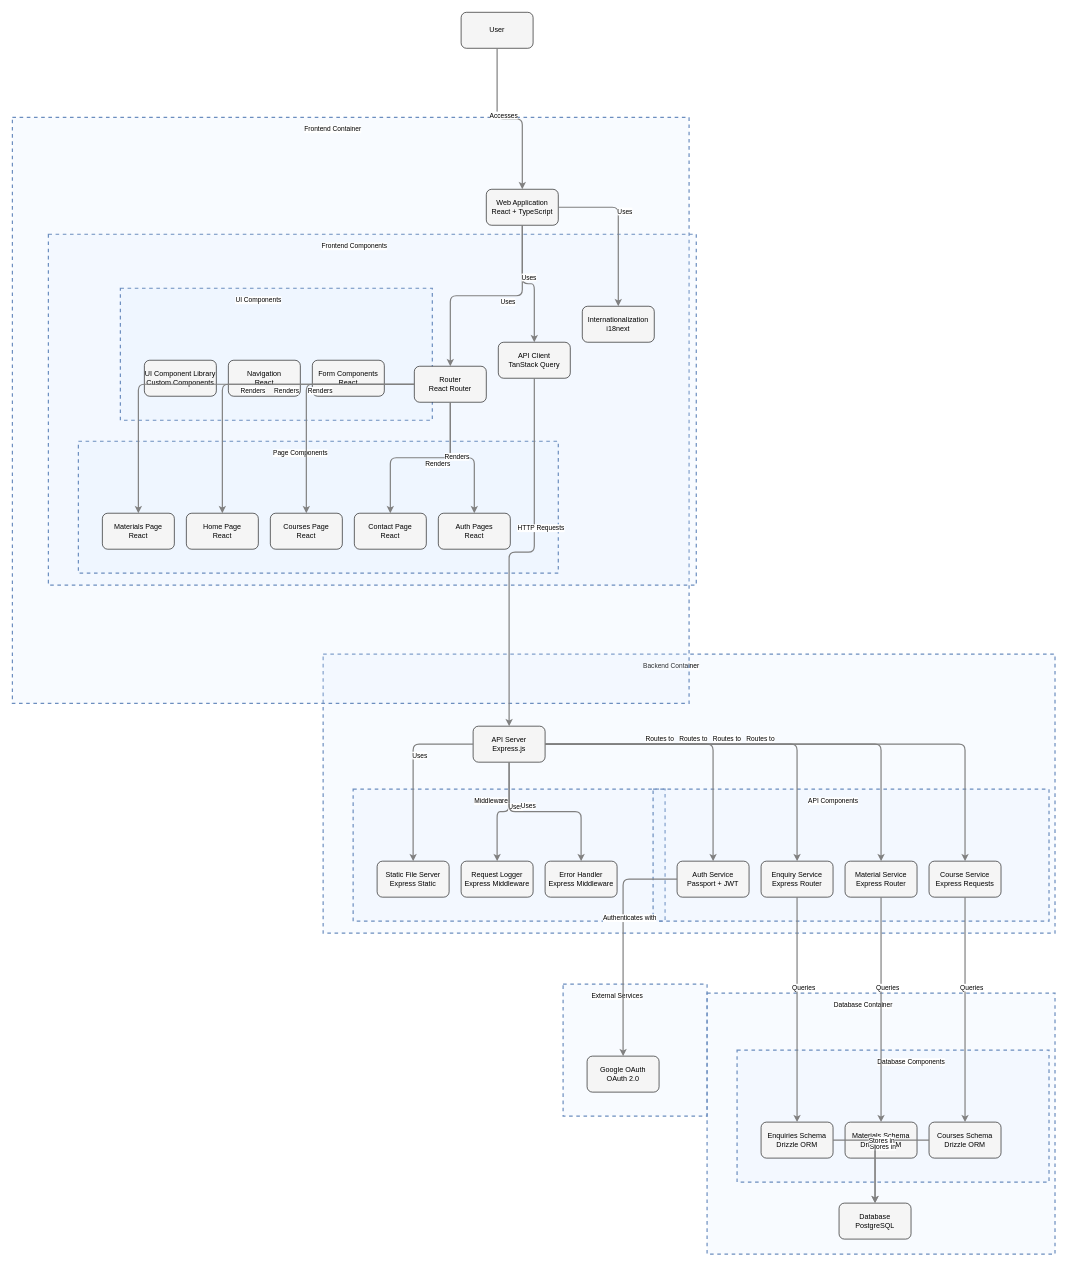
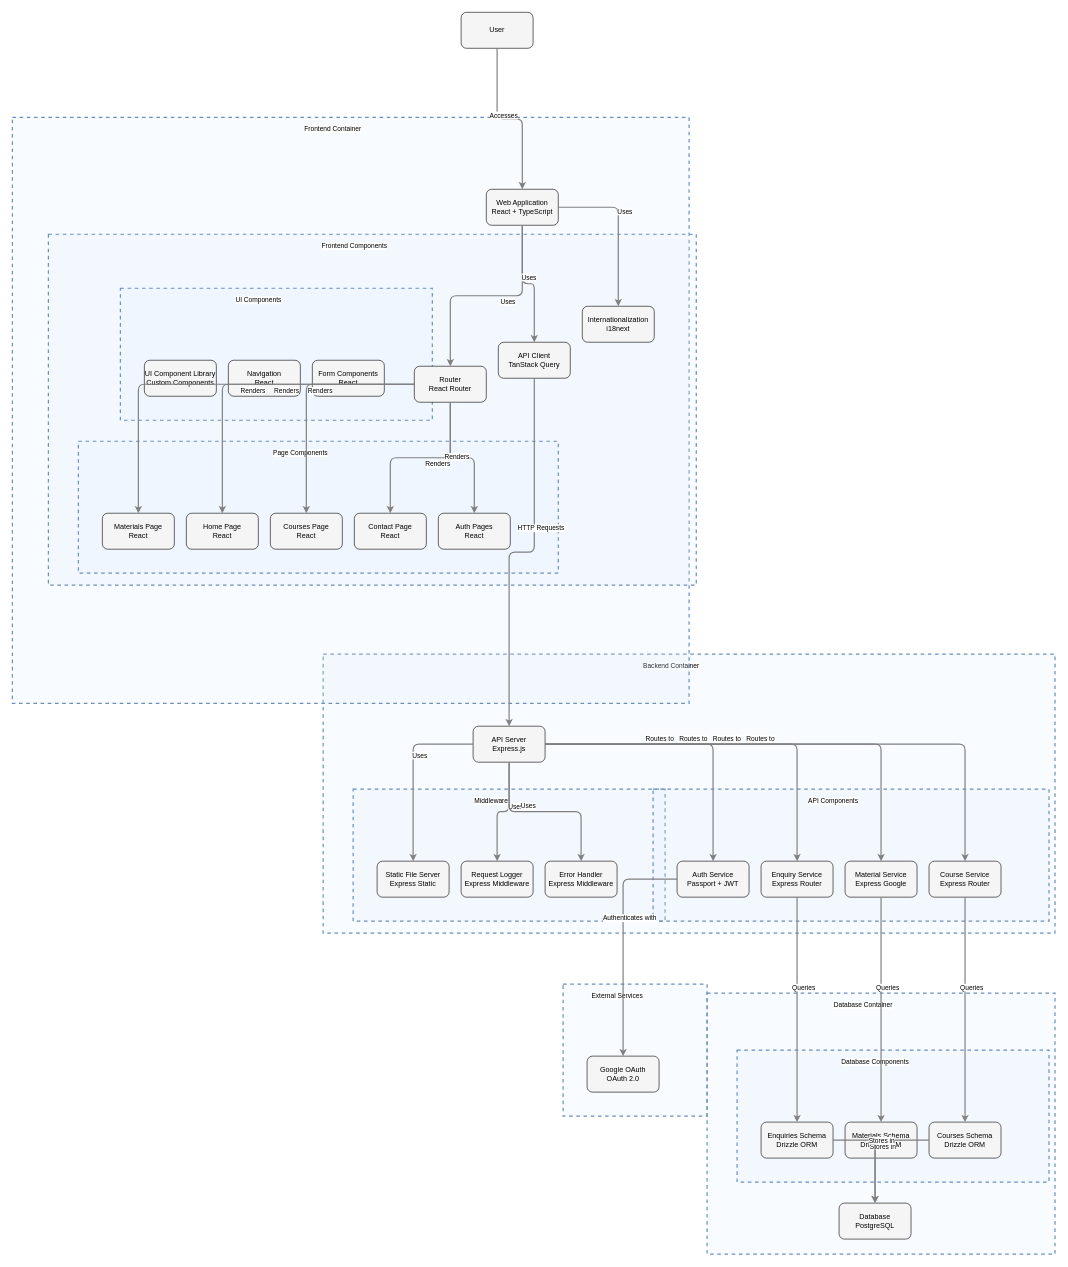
(881, 879) -> (881, 879)
(965, 879) -> (965, 879)
(911, 1062) -> (875, 1062)
